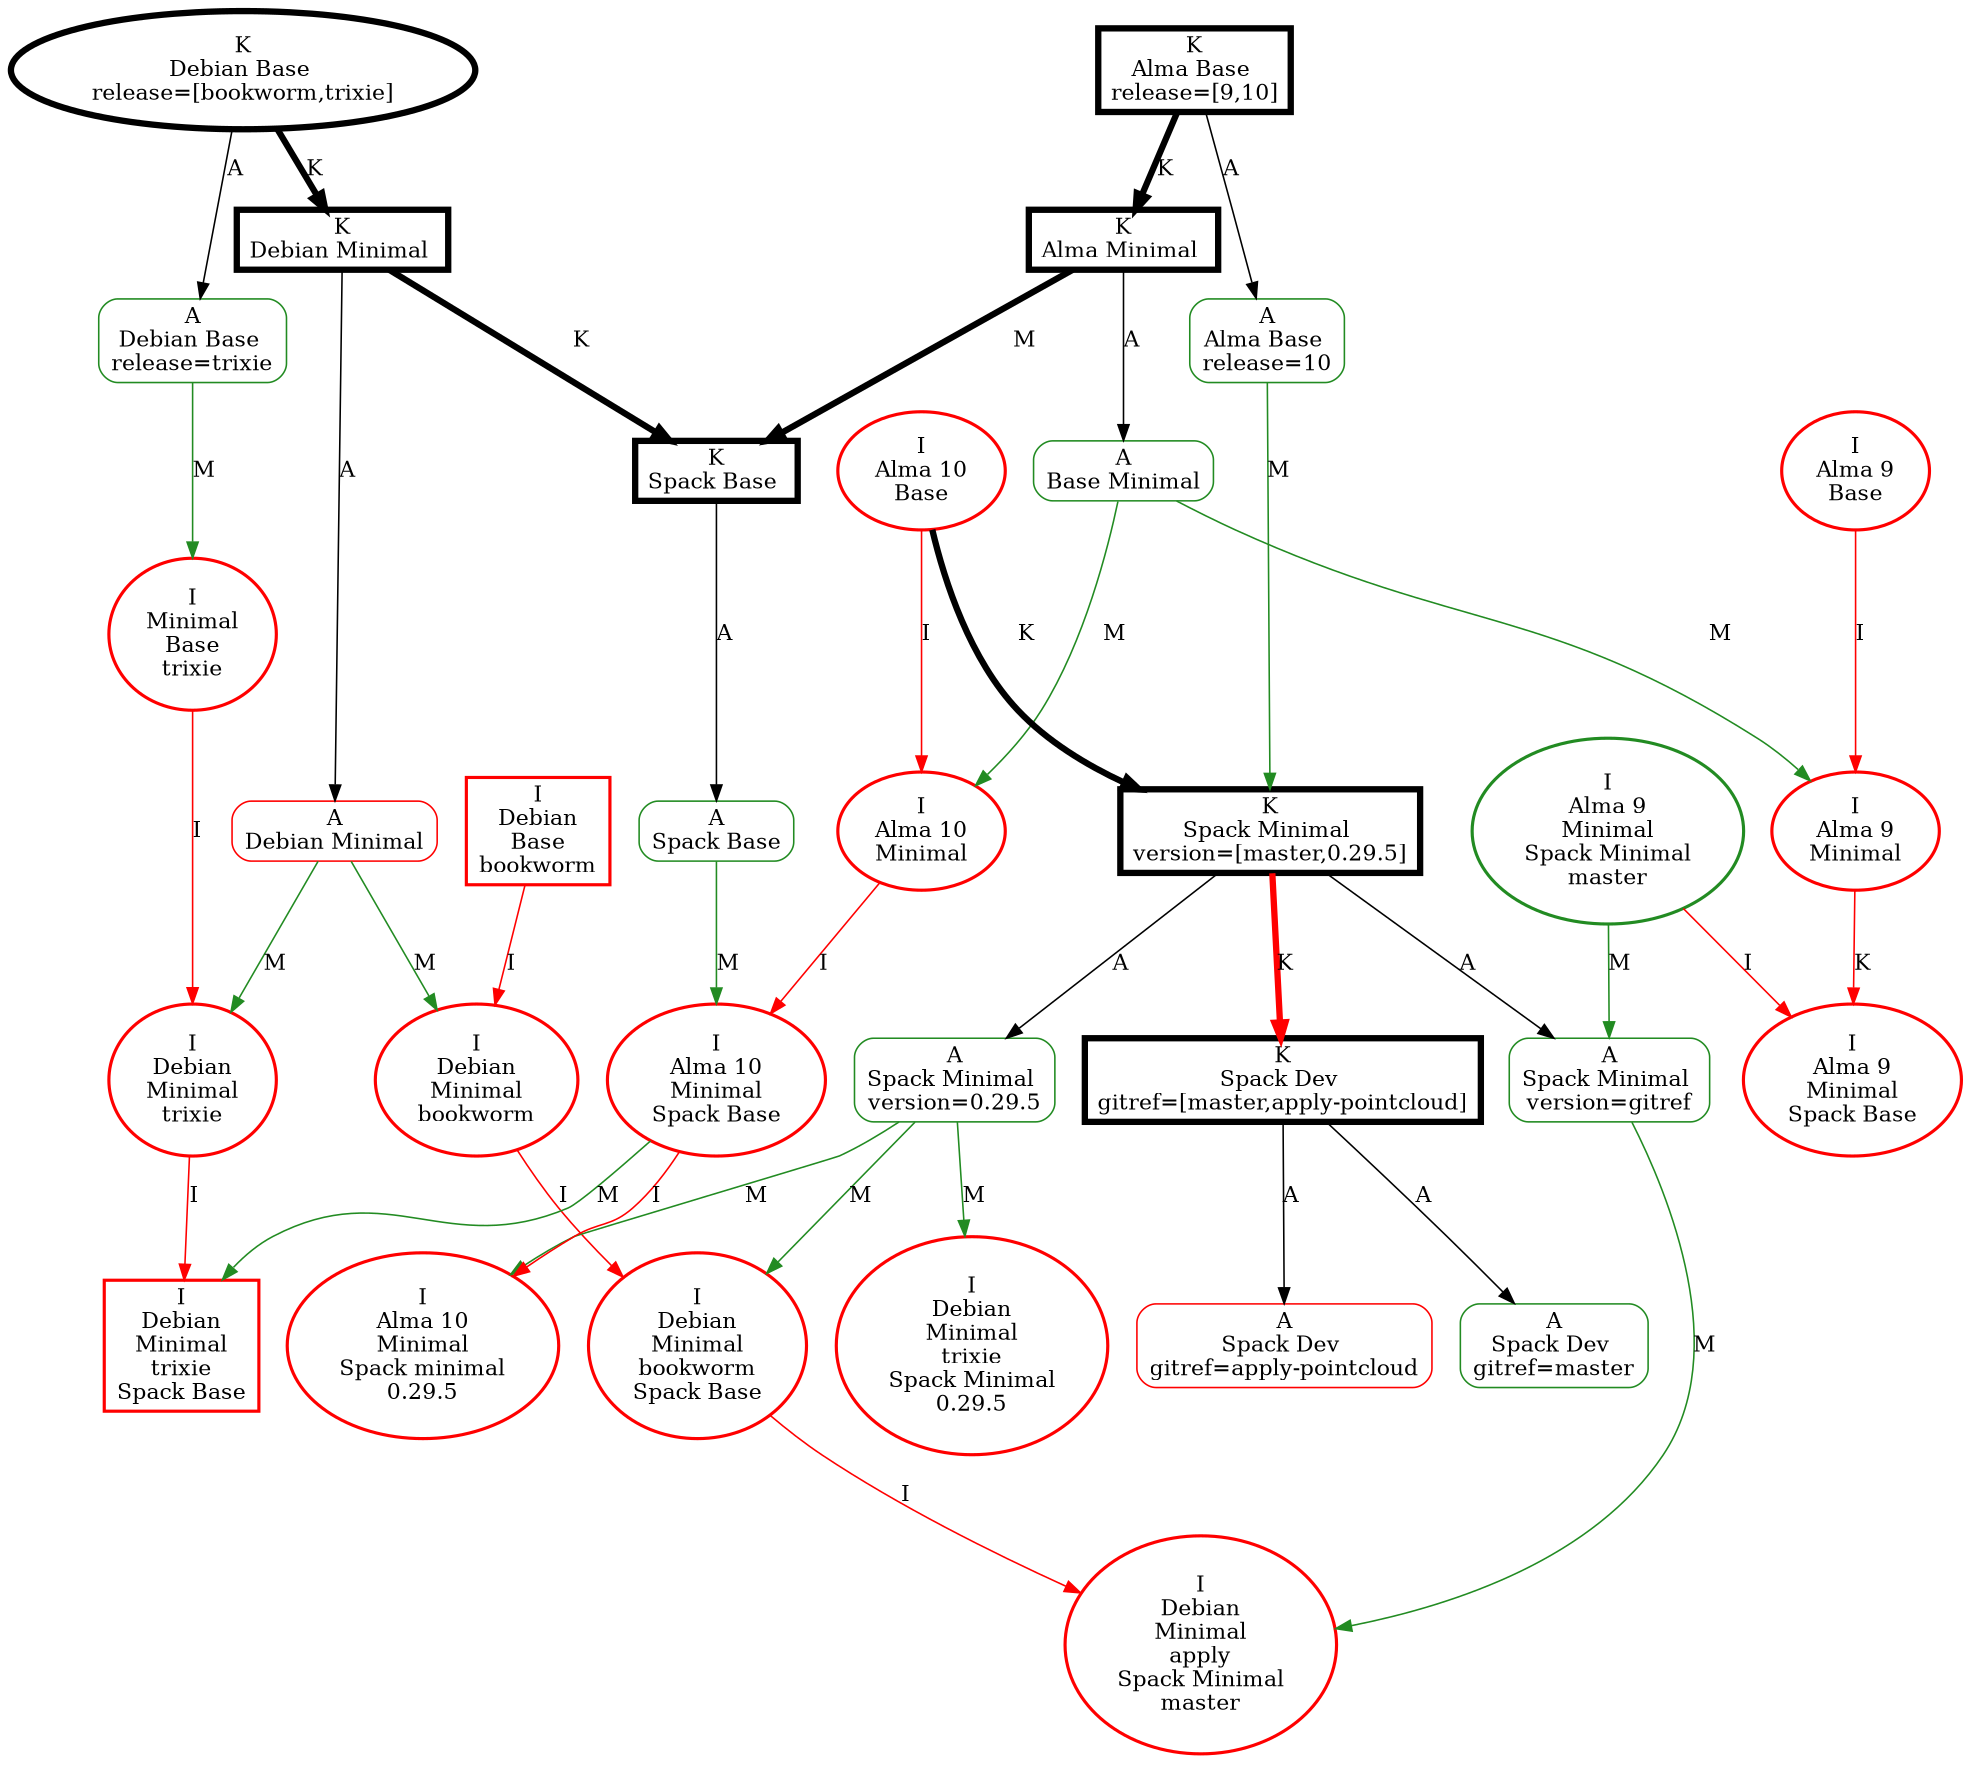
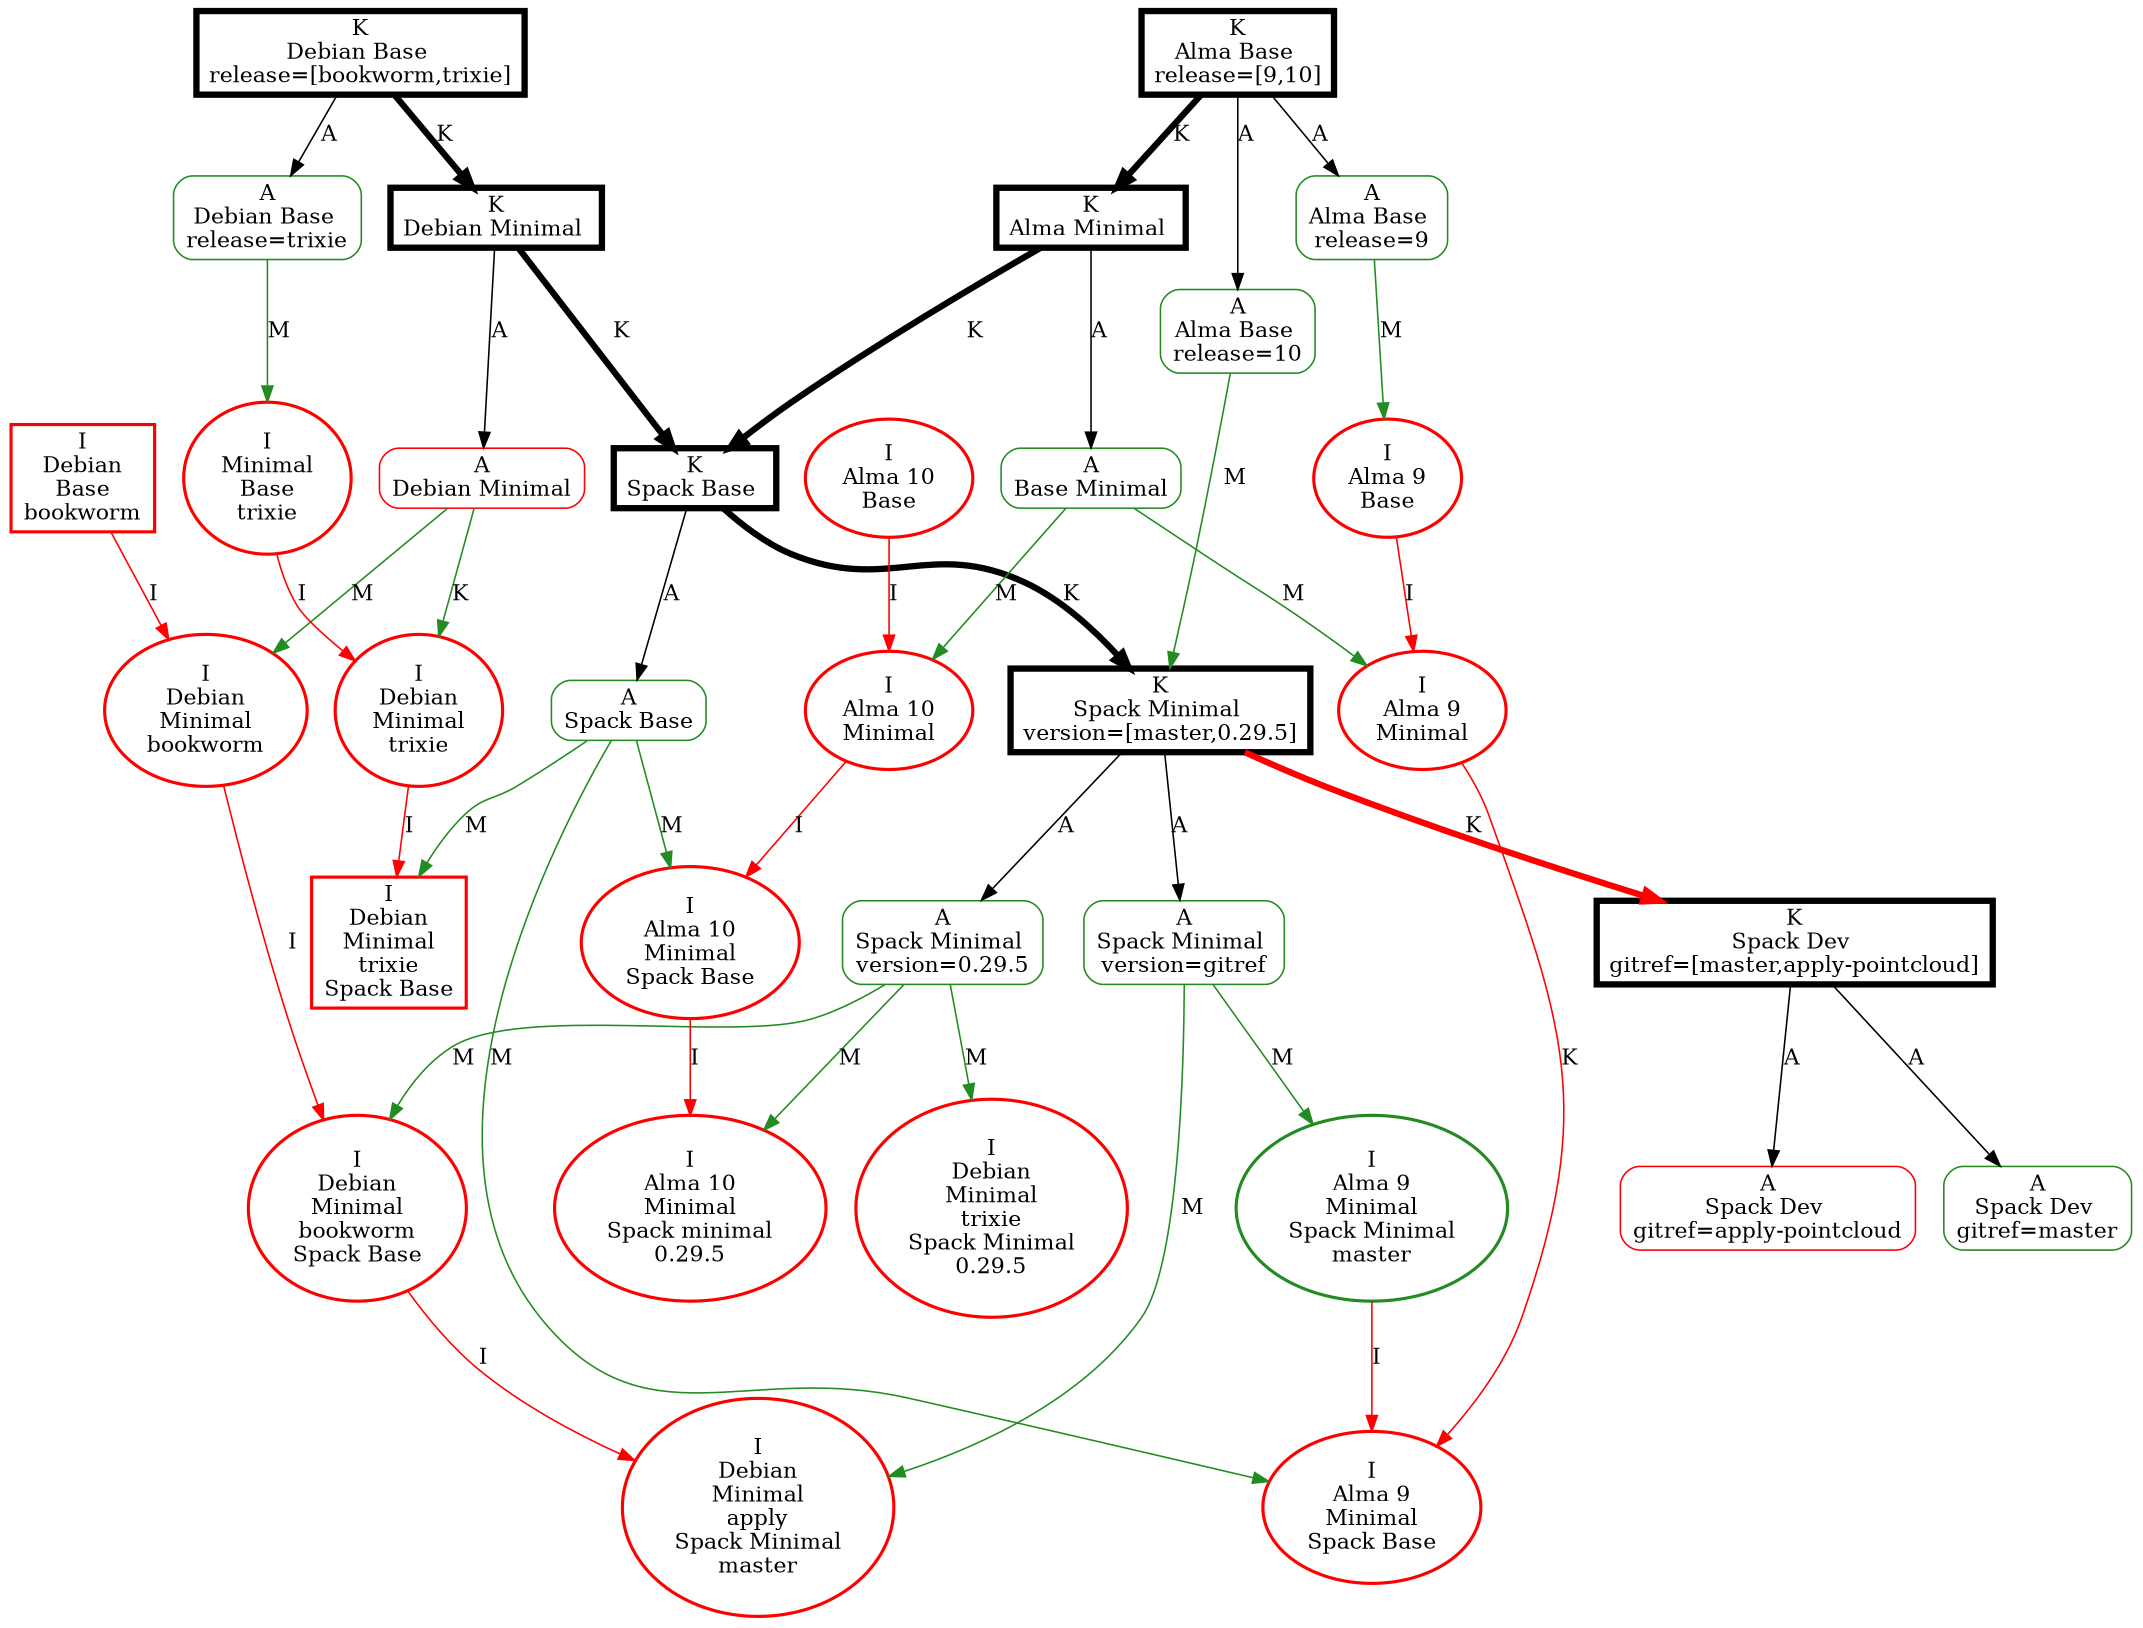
(243, 70) -> (361, 53)
none -> (1372, 218)
(1025, 341) -> (975, 331)
(995, 682) -> (927, 565)
(275, 964) -> (461, 594)
(1609, 973) -> (1258, 1048)
(448, 1223) -> (500, 795)
none -> (589, 1362)
